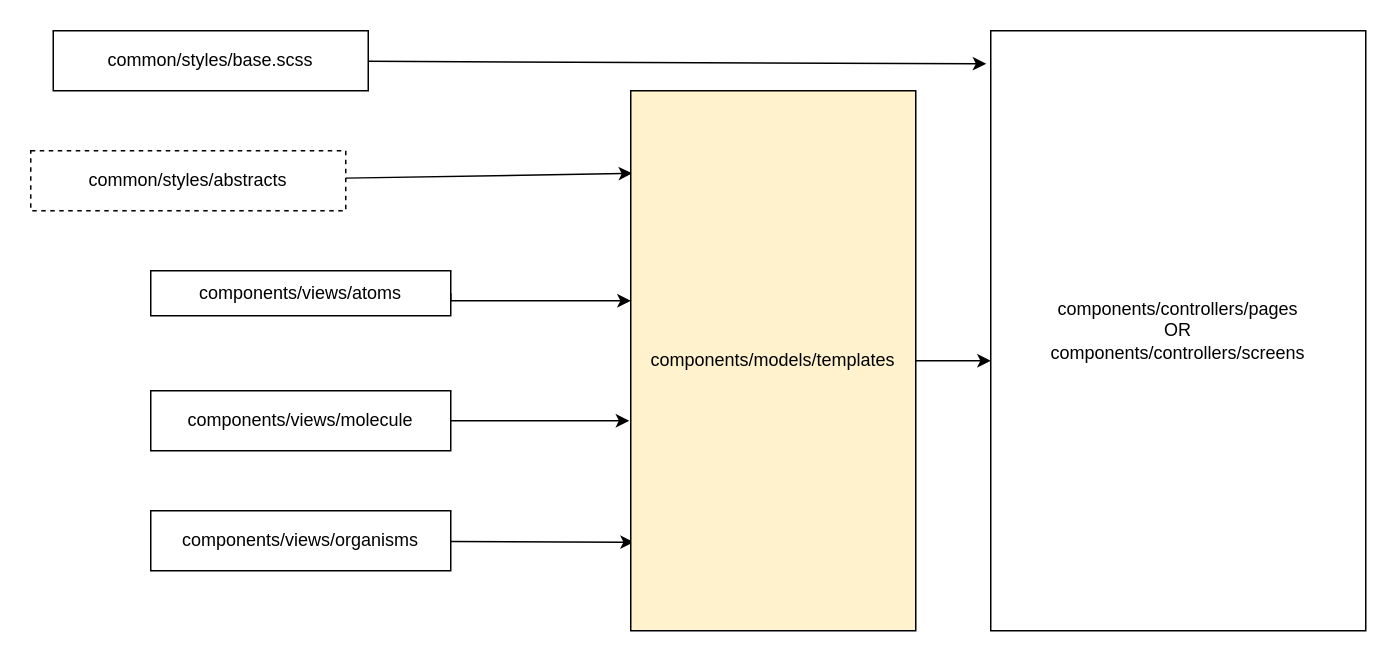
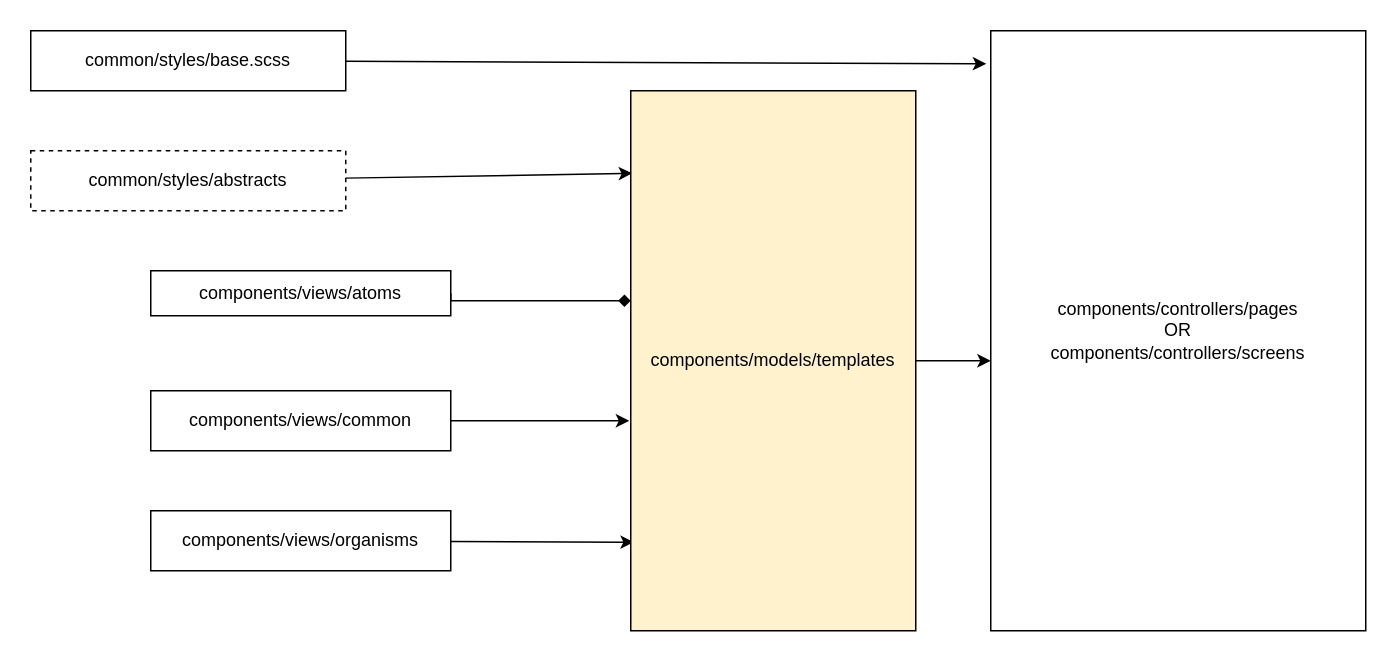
(211, 61) -> (188, 61)
(619, 301) -> (618, 301)
(301, 421) -> (301, 421)
